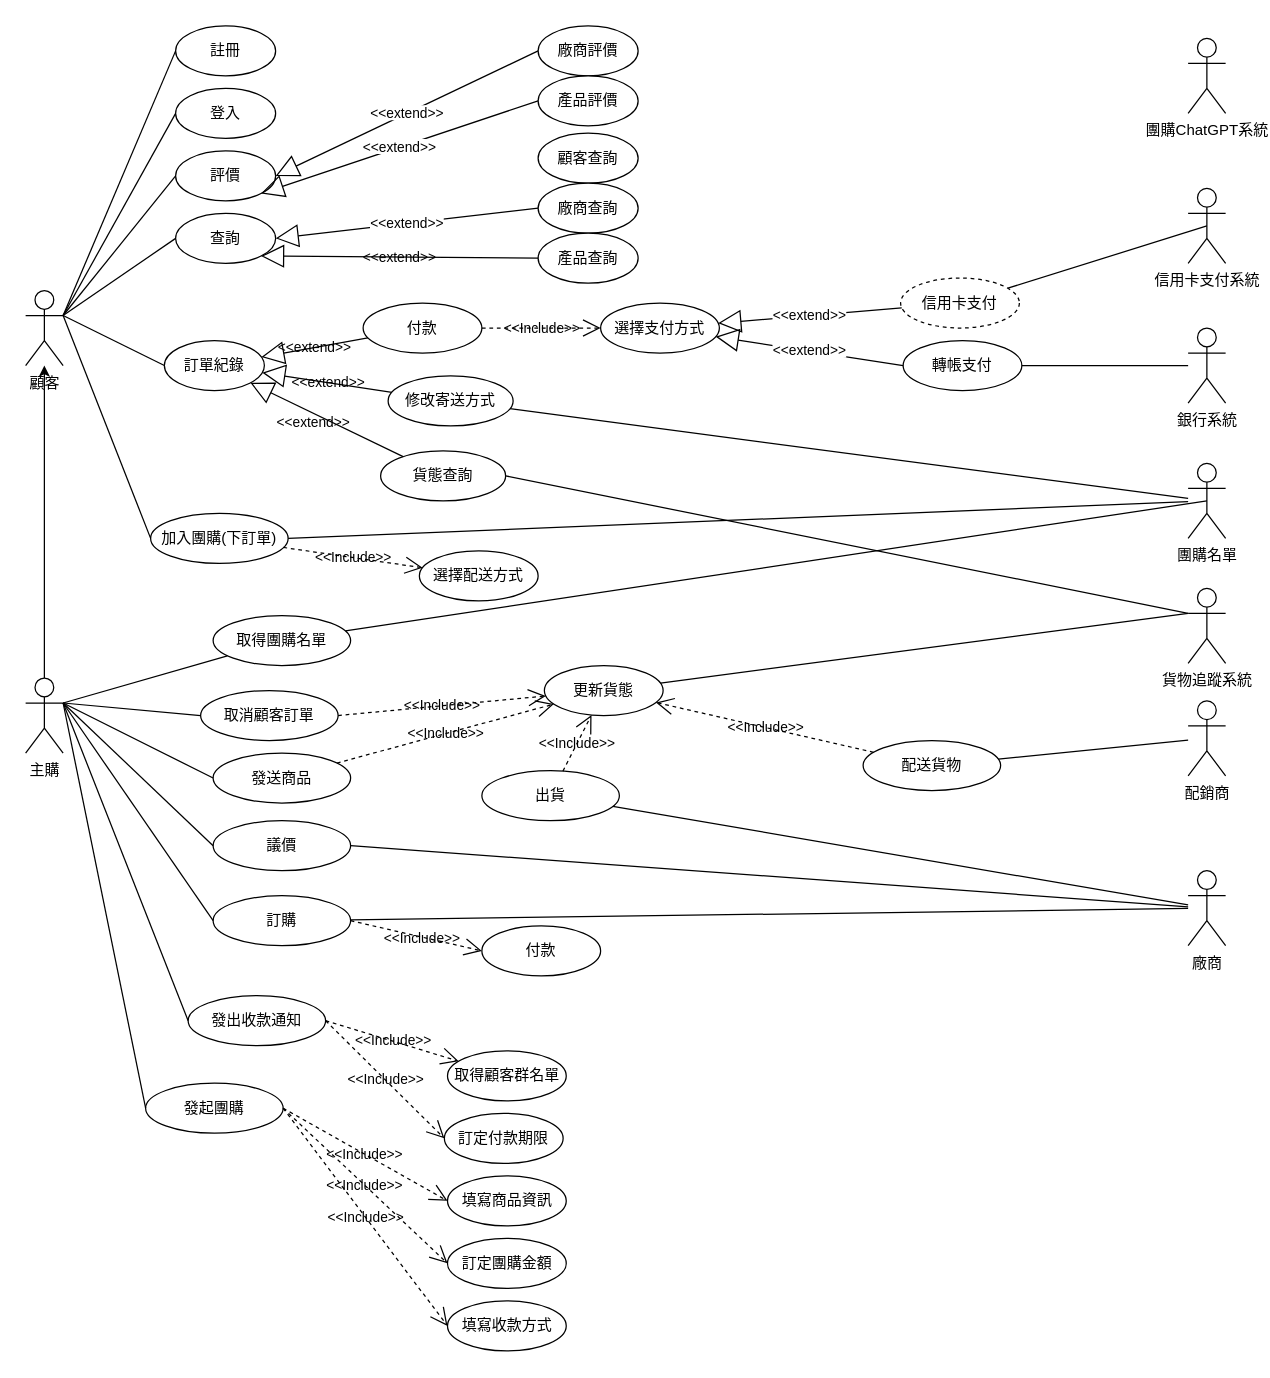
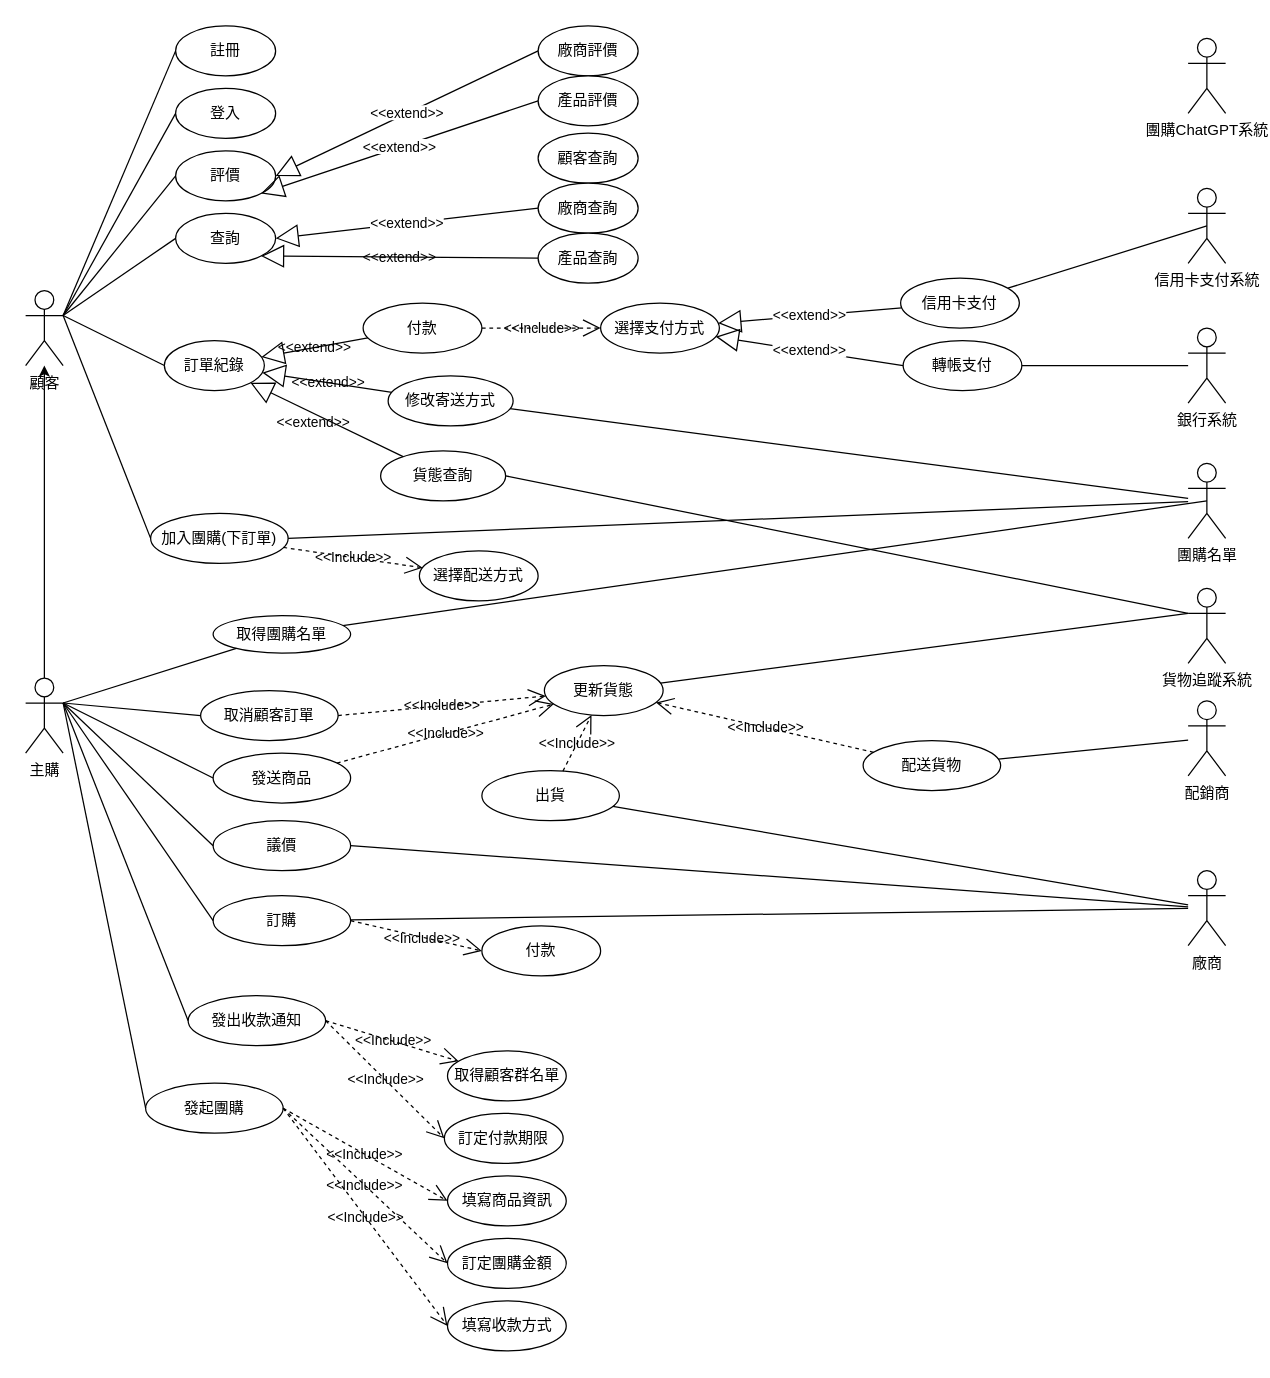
(960, 303) -> (960, 303)
(282, 640) -> (282, 634)
